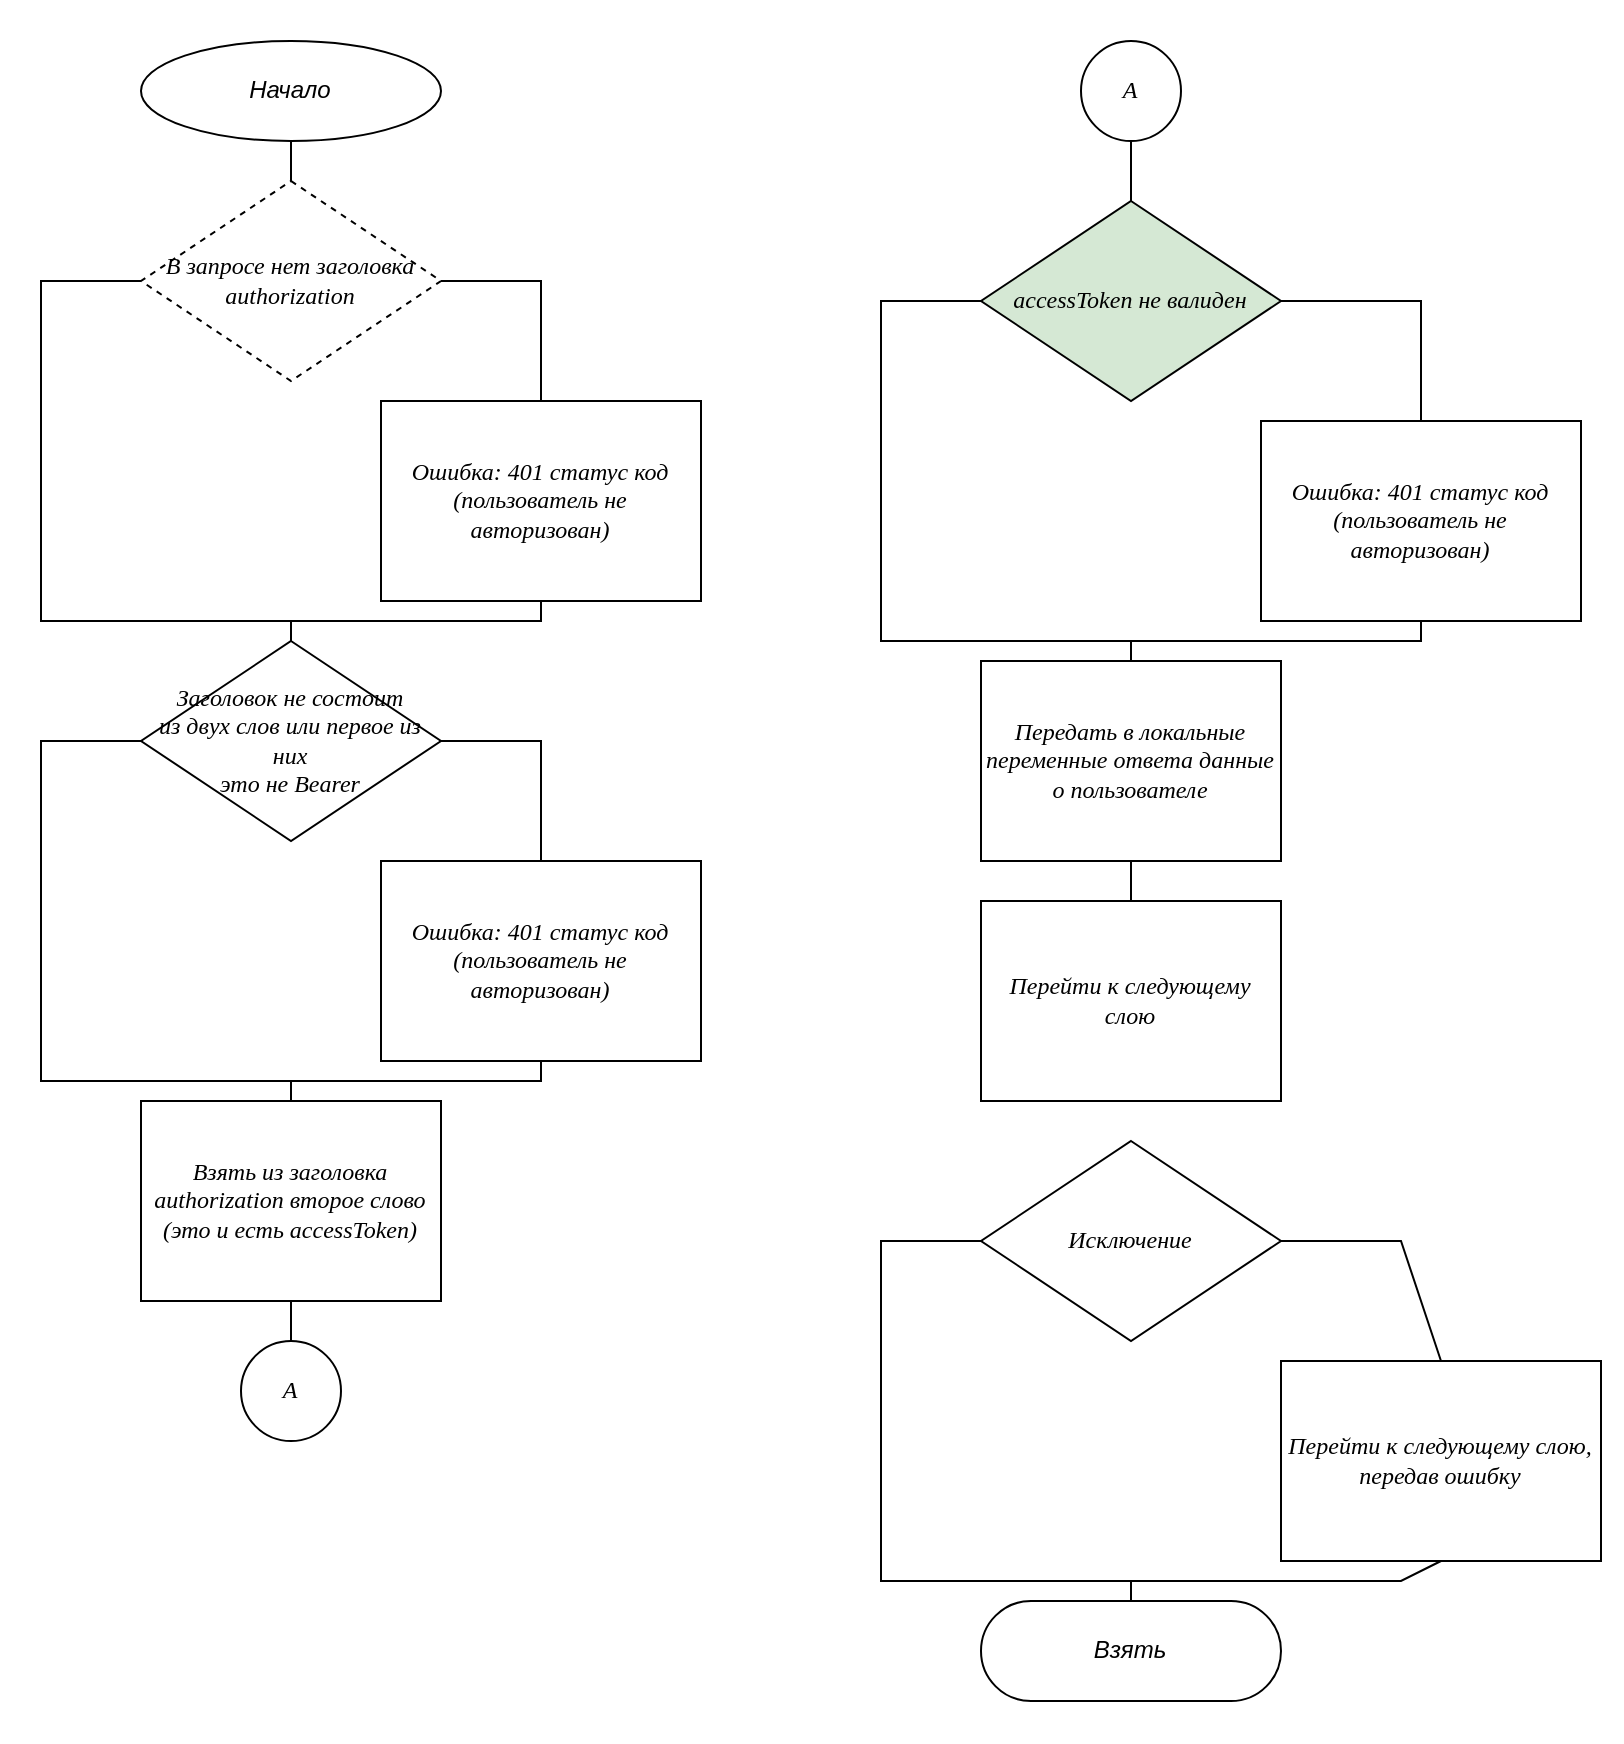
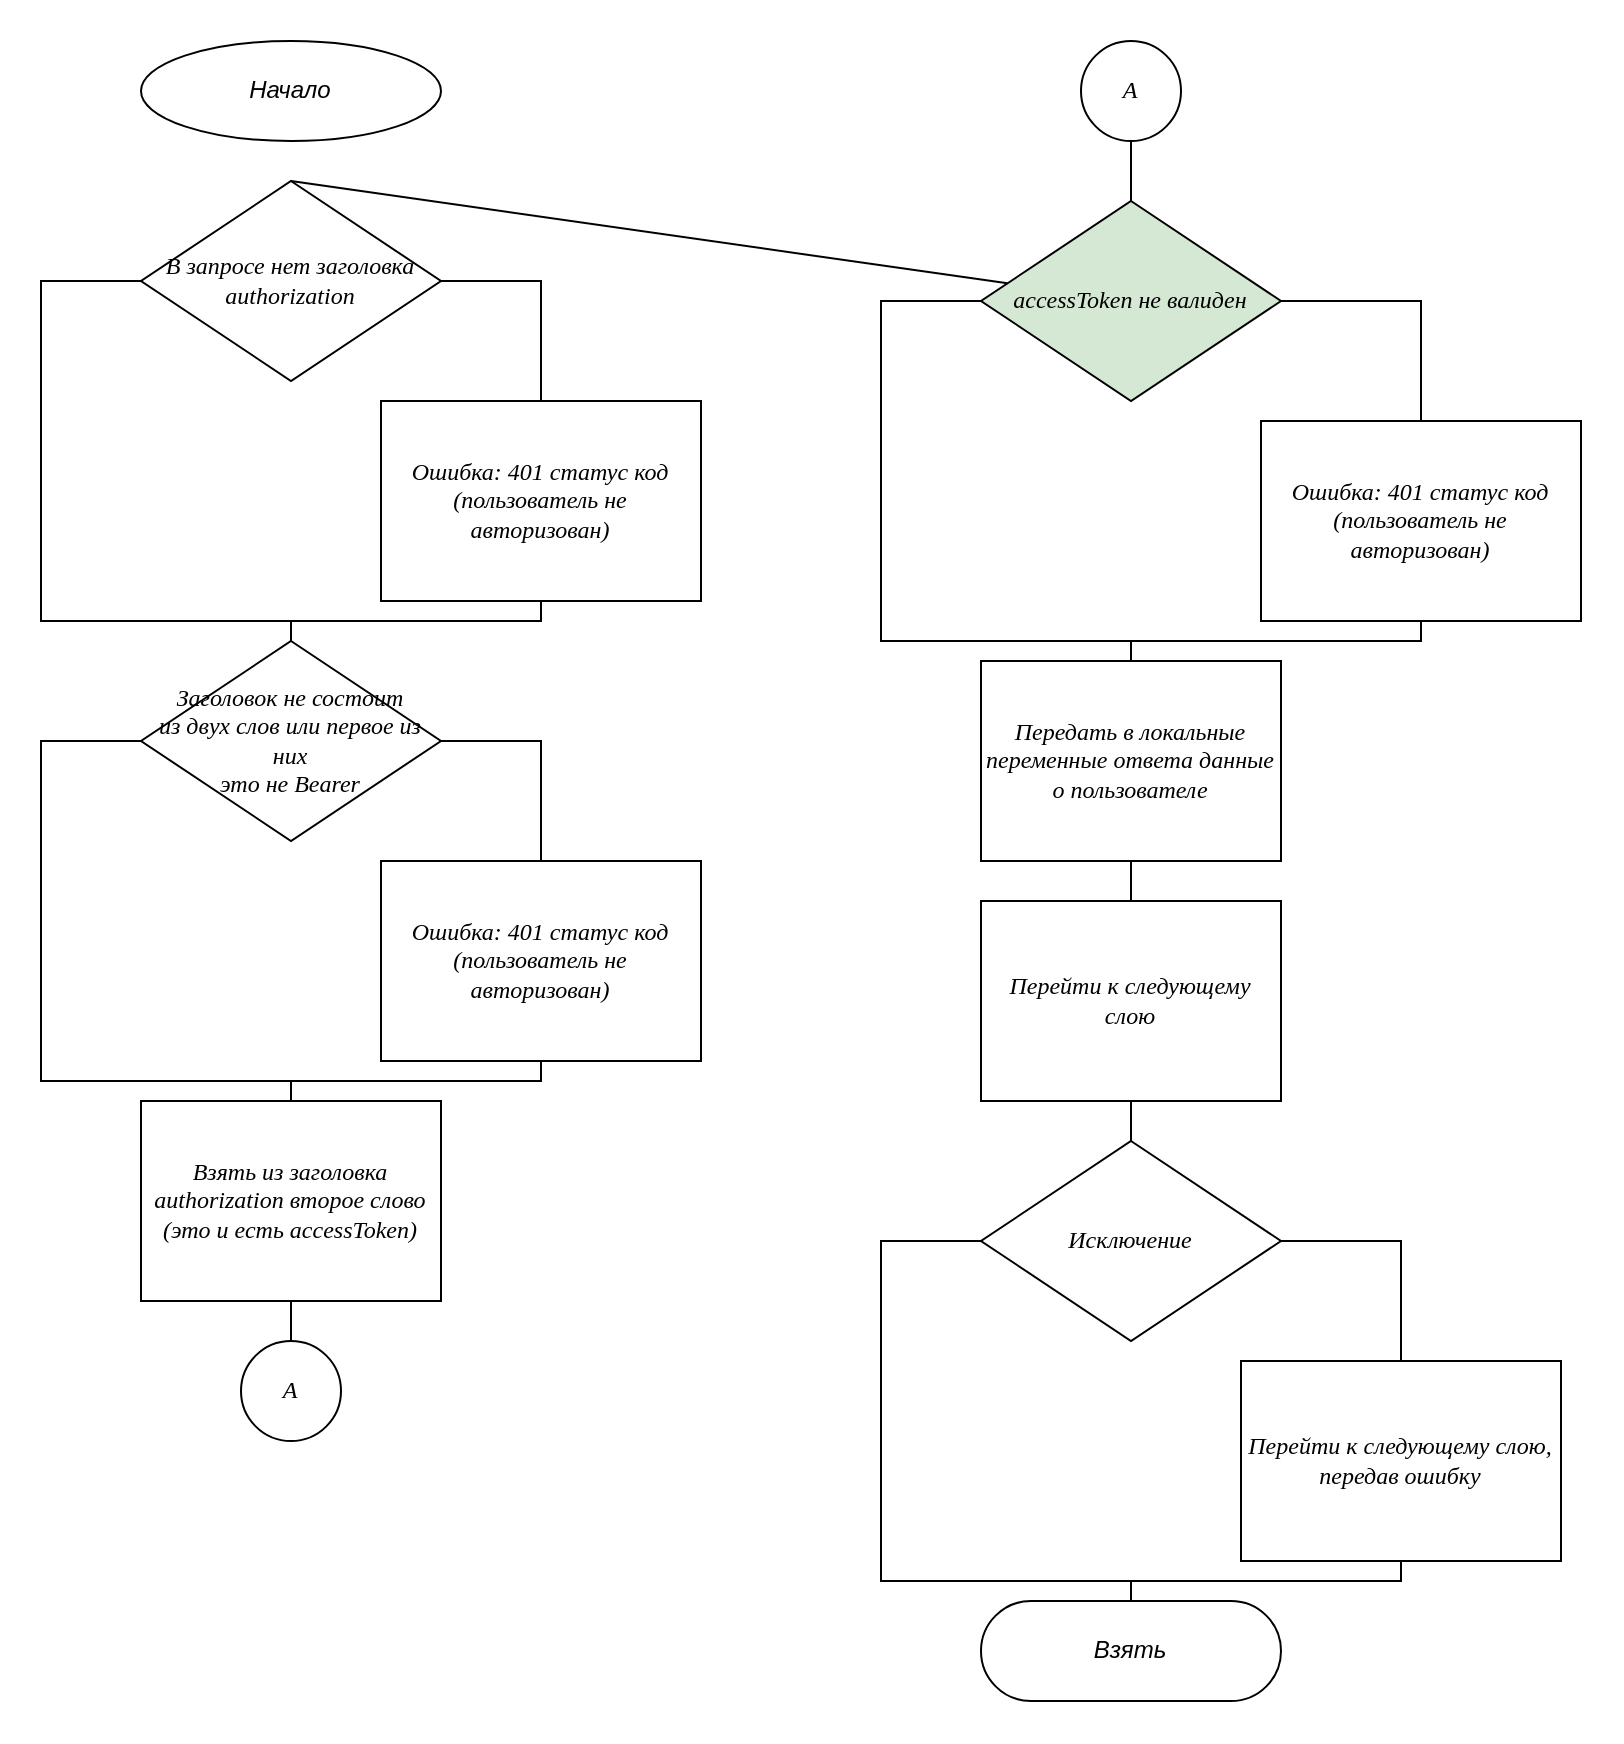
(291, 161) -> (649, 232)
(291, 281) -> (291, 281)
none -> (1131, 1121)
(1441, 1461) -> (1401, 1461)
